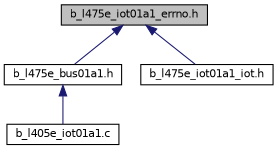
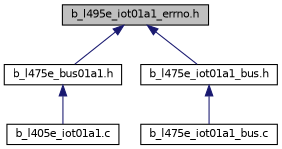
(134, 15) -> (135, 15)
(207, 75) -> (209, 75)
none -> (209, 134)
